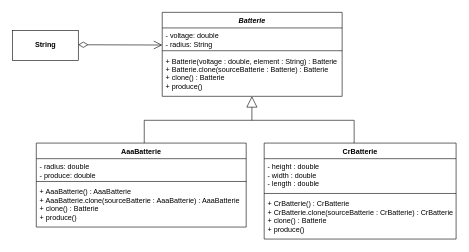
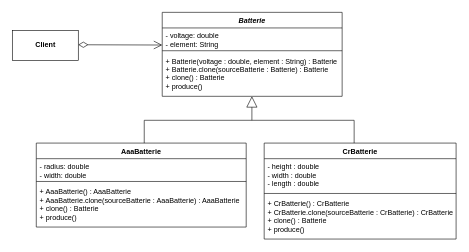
(195, 36) -> (195, 36)
(46, 45) -> (46, 45)
(67, 167) -> (67, 167)
